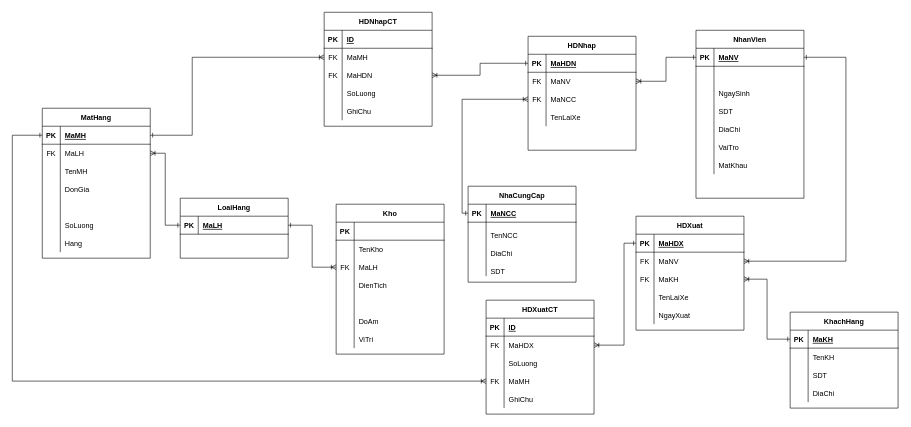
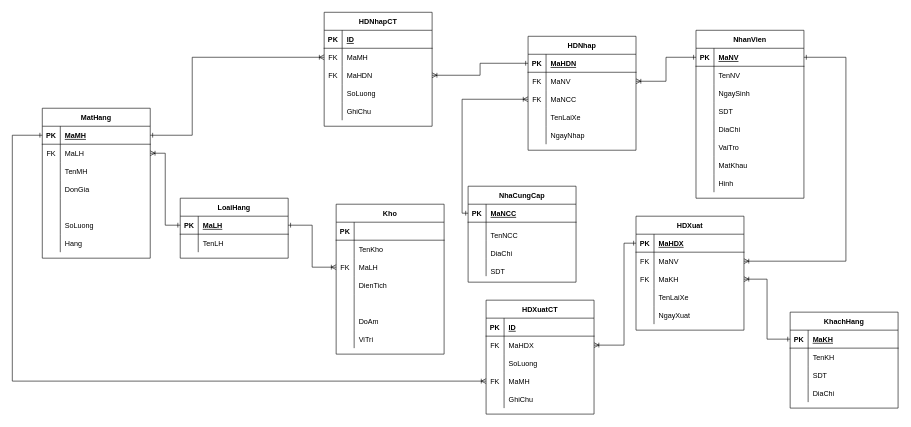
none -> (759, 75)
none -> (591, 135)
none -> (759, 183)
none -> (243, 243)
